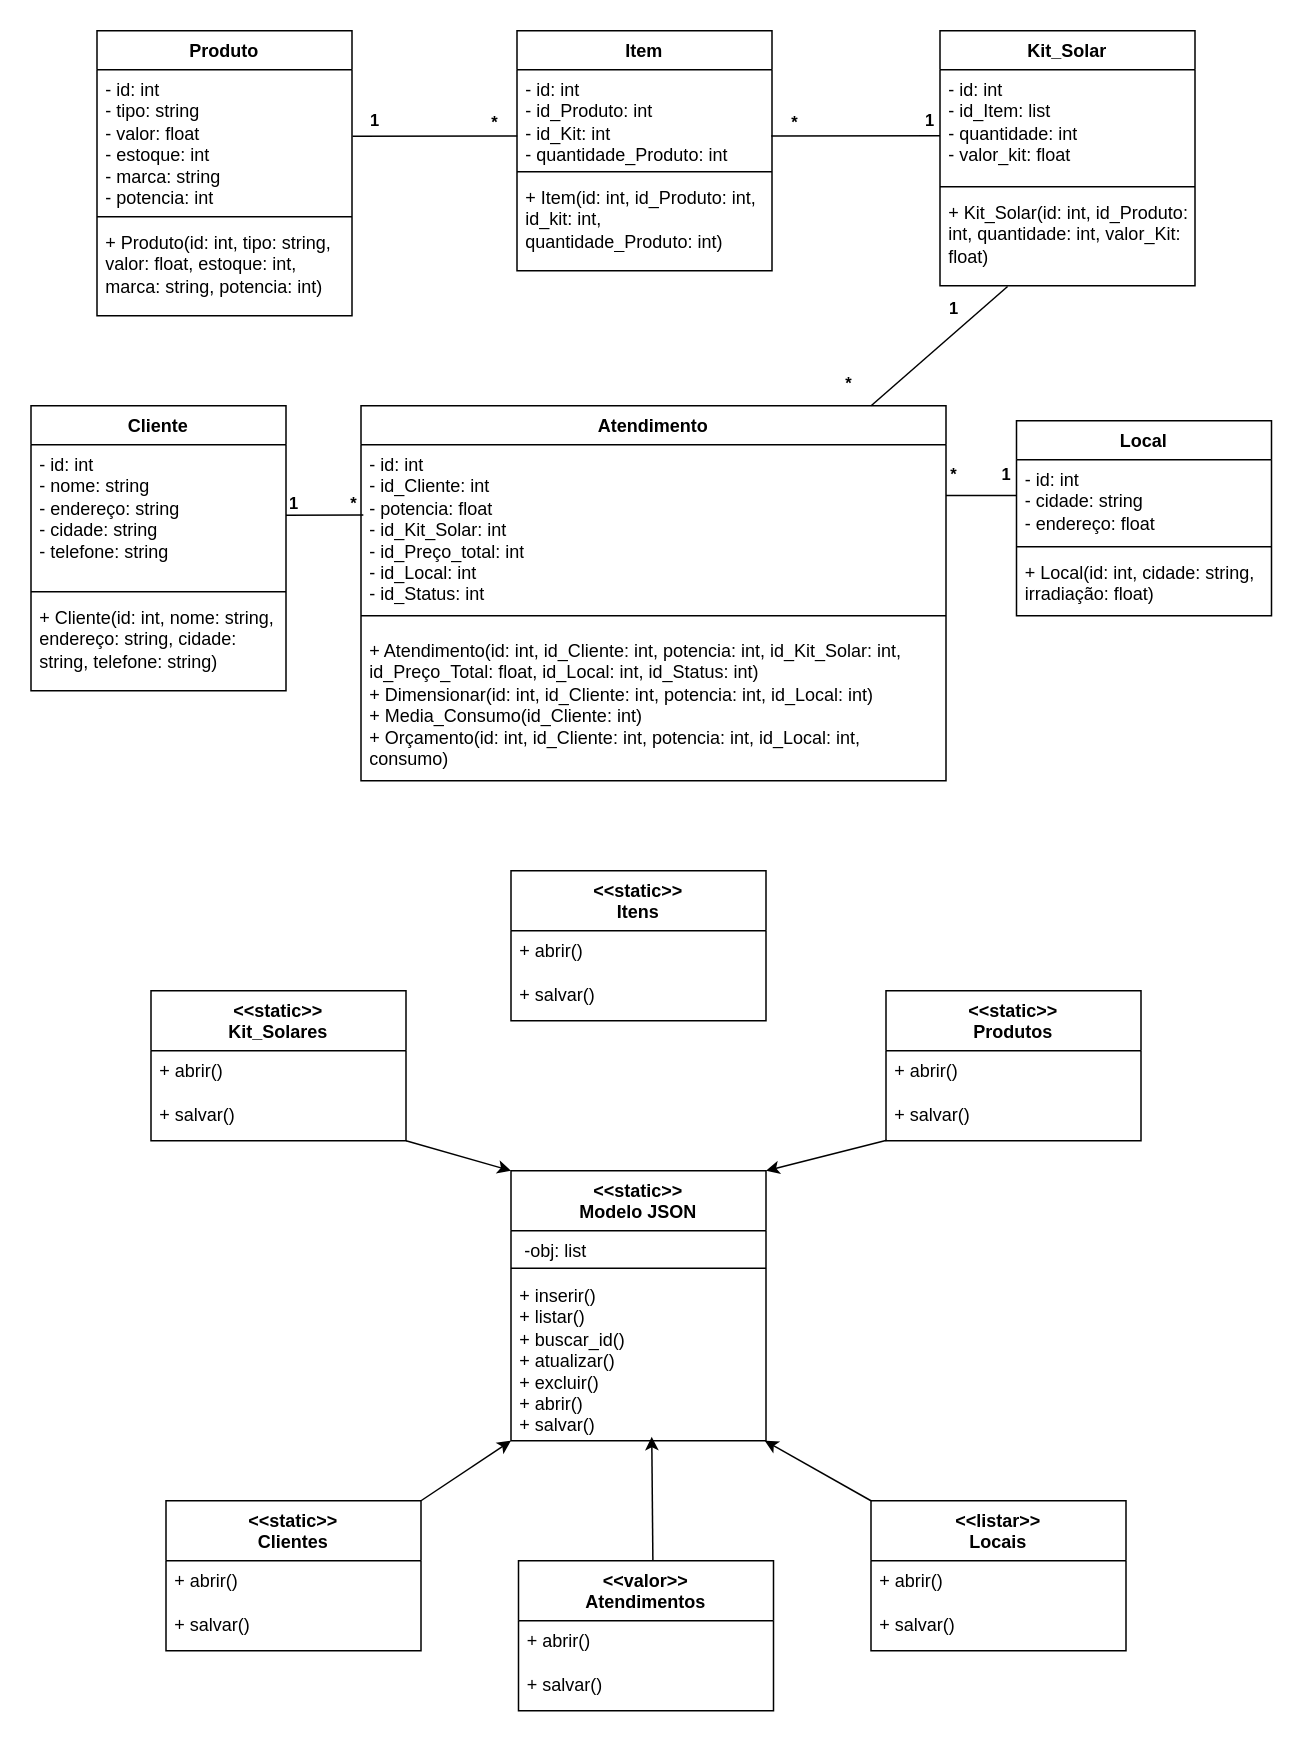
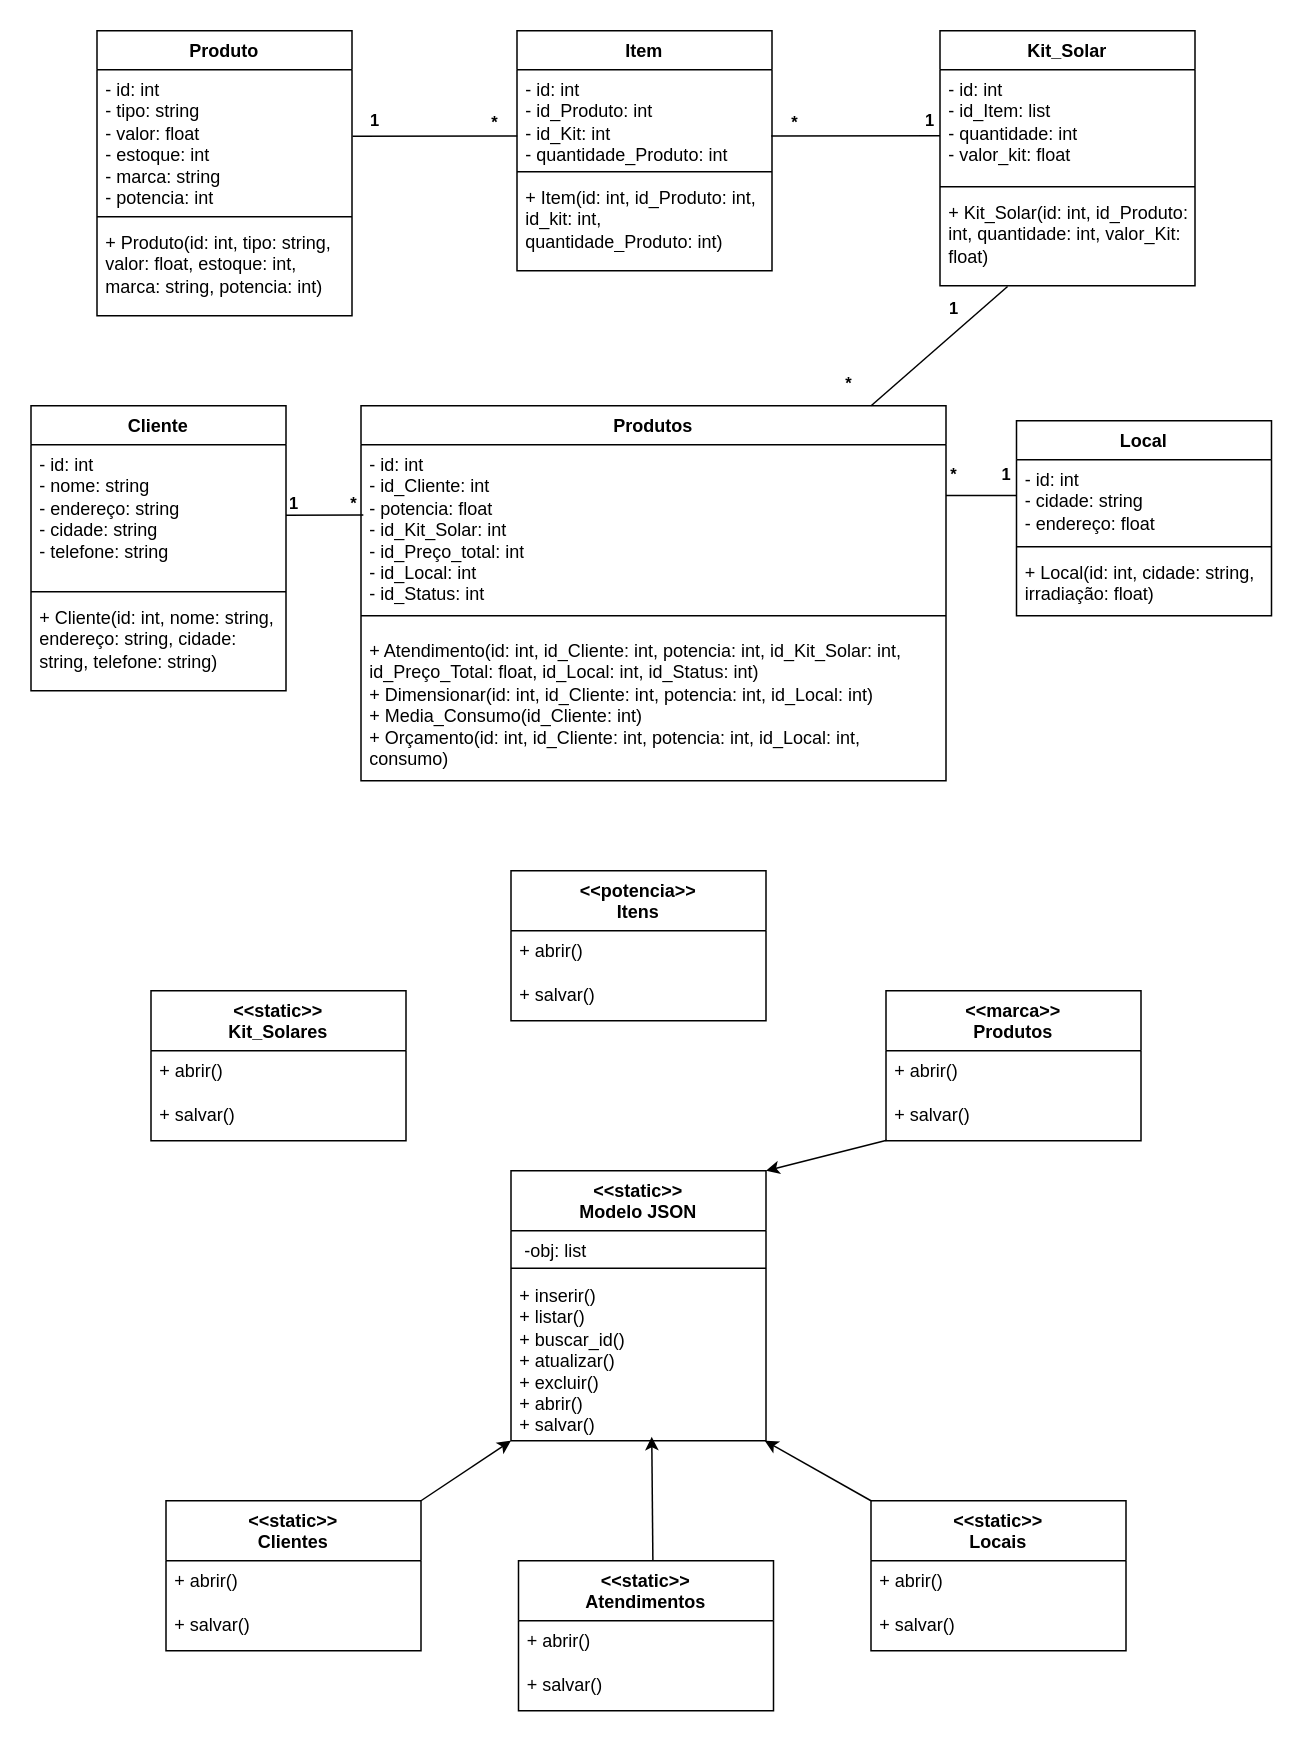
(653, 427) -> (653, 427)
(638, 903) -> (638, 903)
(1013, 1023) -> (1013, 1023)
(453, 1154) -> none
(998, 1533) -> (998, 1533)
(646, 1593) -> (646, 1593)
